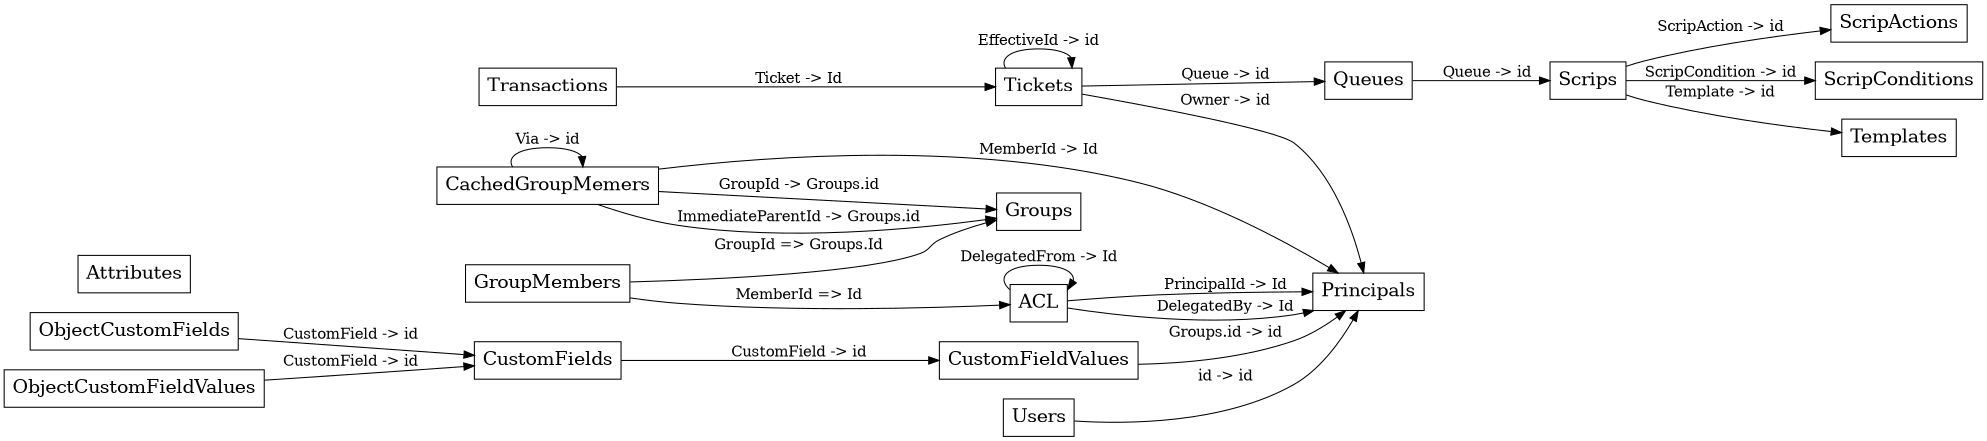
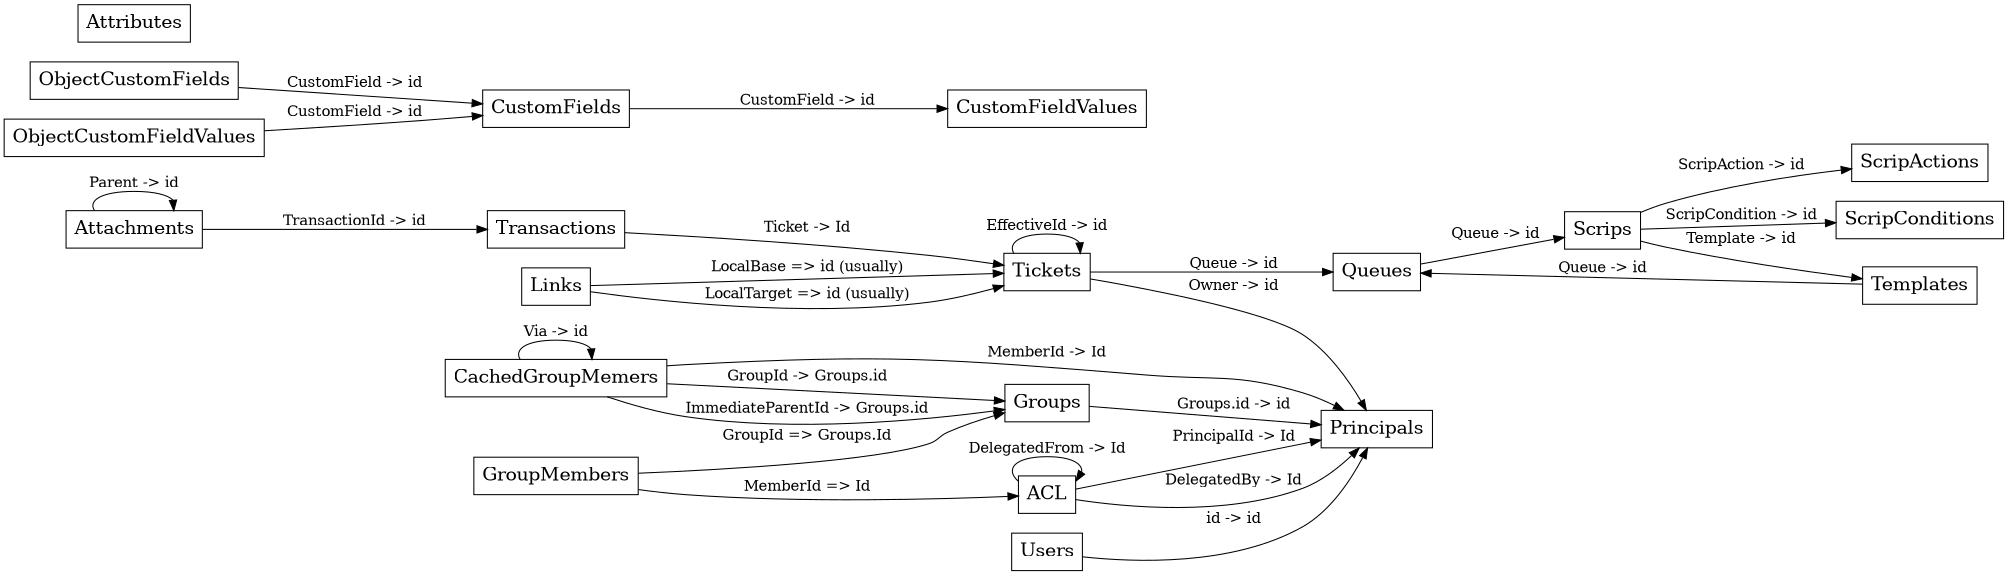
none -> (134, 229)
none -> (1647, 279)
none -> (556, 287)
(1241, 354) -> (1200, 415)
